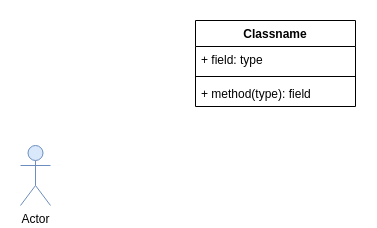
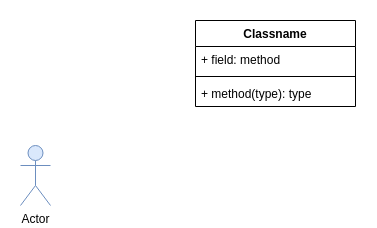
(237, 60) -> (244, 60)
(264, 94) -> (264, 94)
